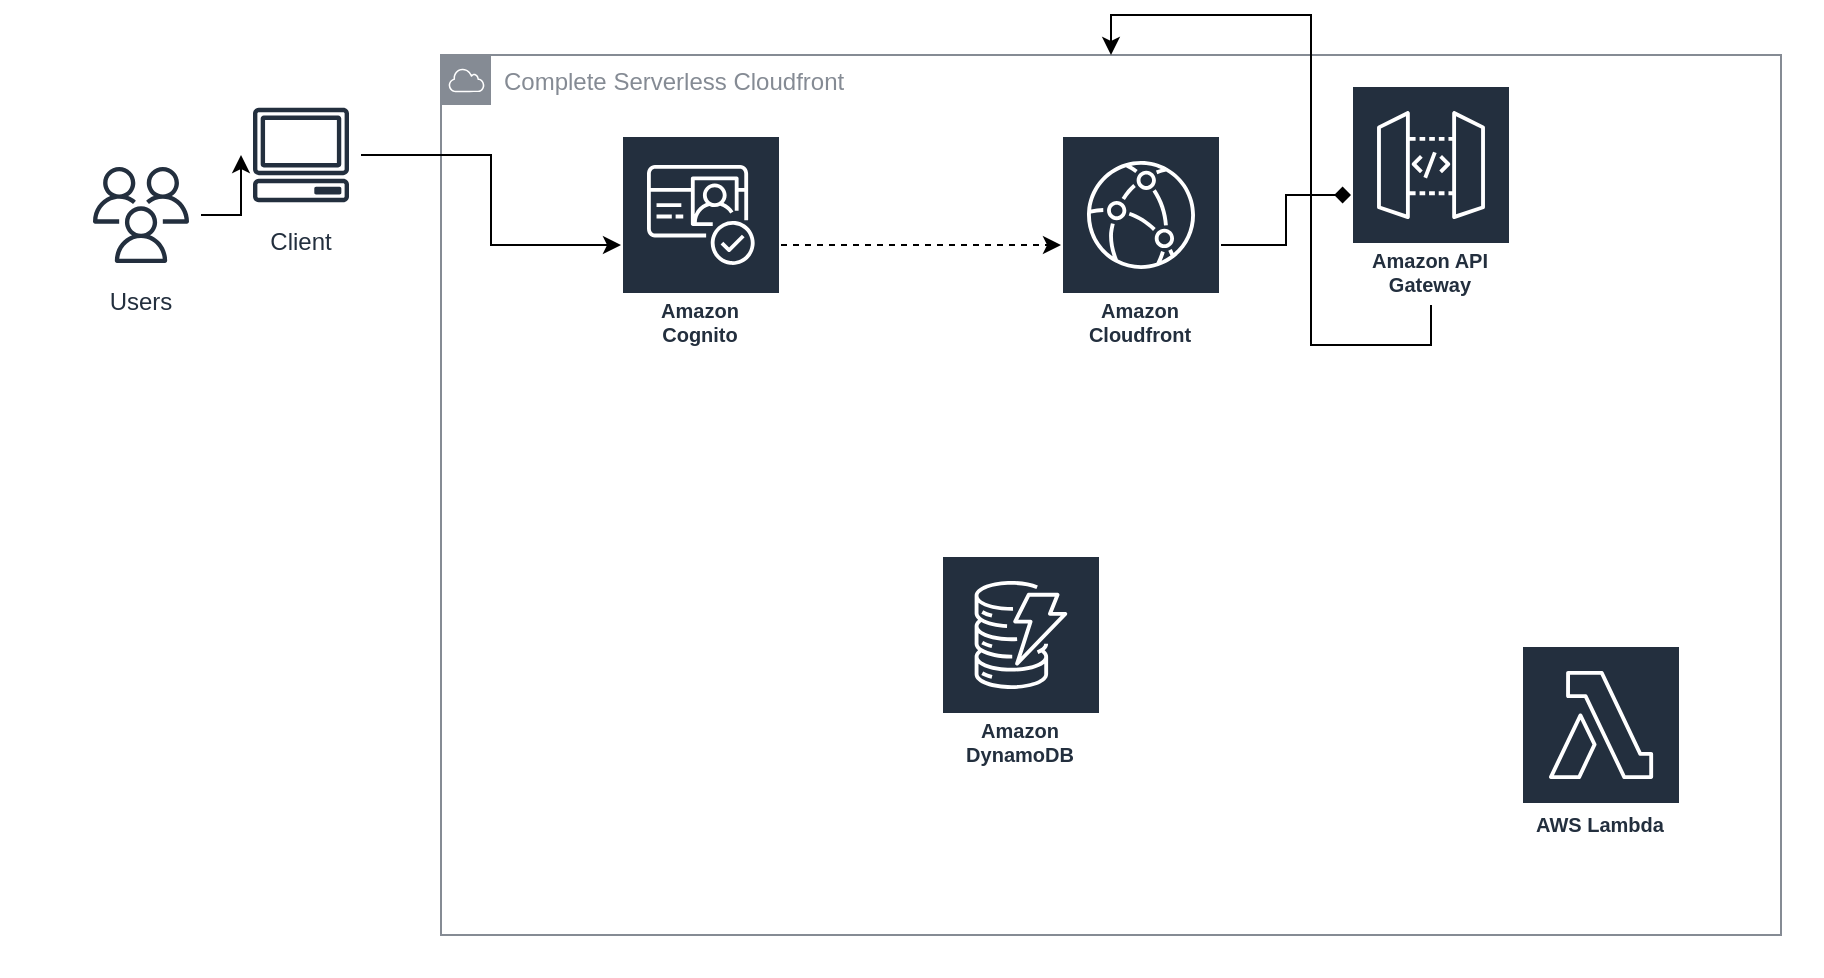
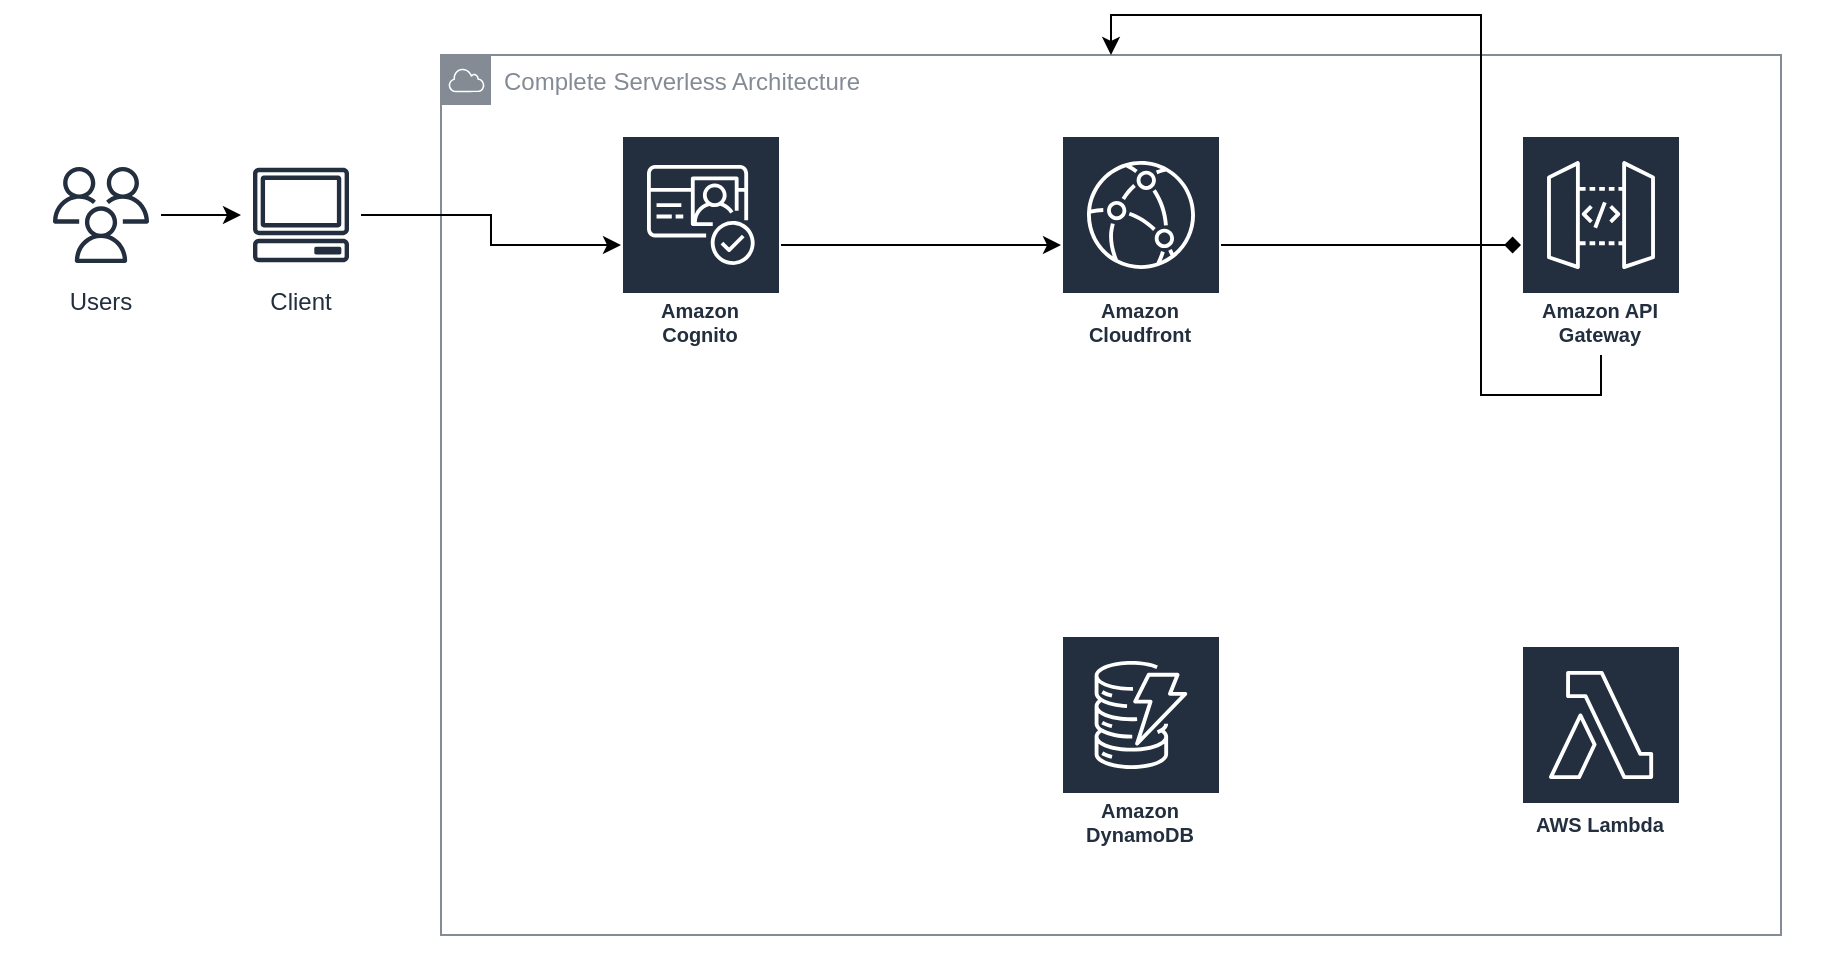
(691, 83) -> (704, 83)
(301, 155) -> (301, 215)
(1431, 195) -> (1601, 245)
(141, 215) -> (101, 215)
(914, 245) -> (914, 245)
(1021, 665) -> (1141, 745)
